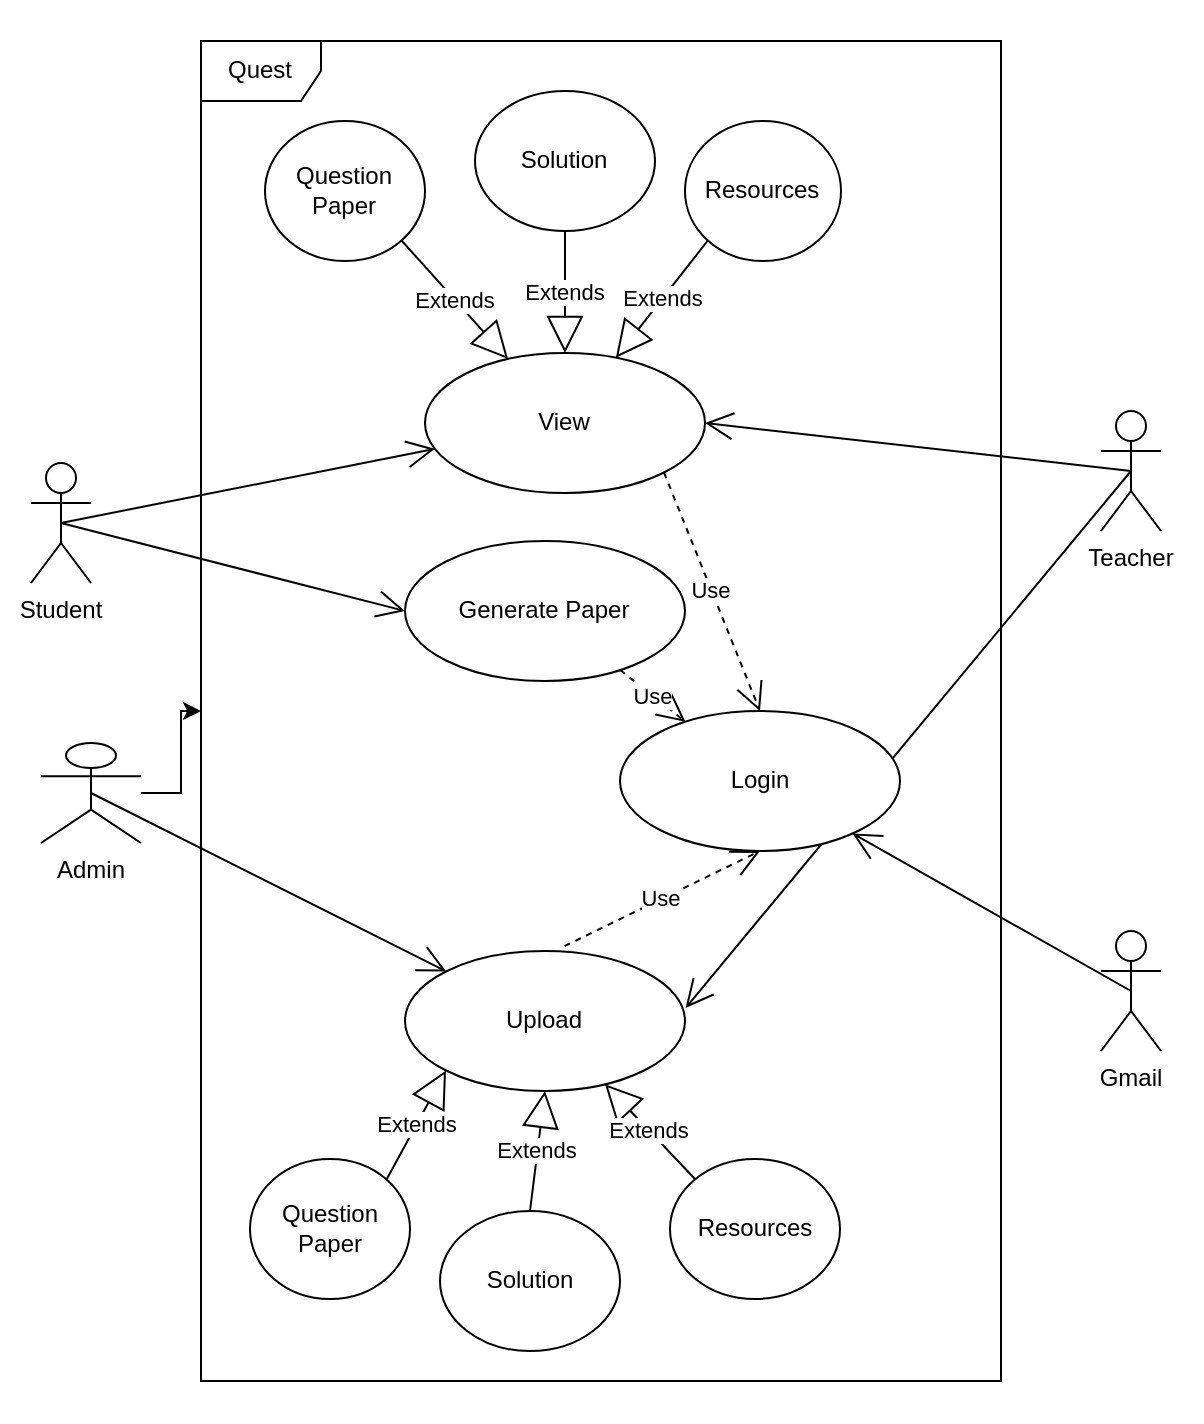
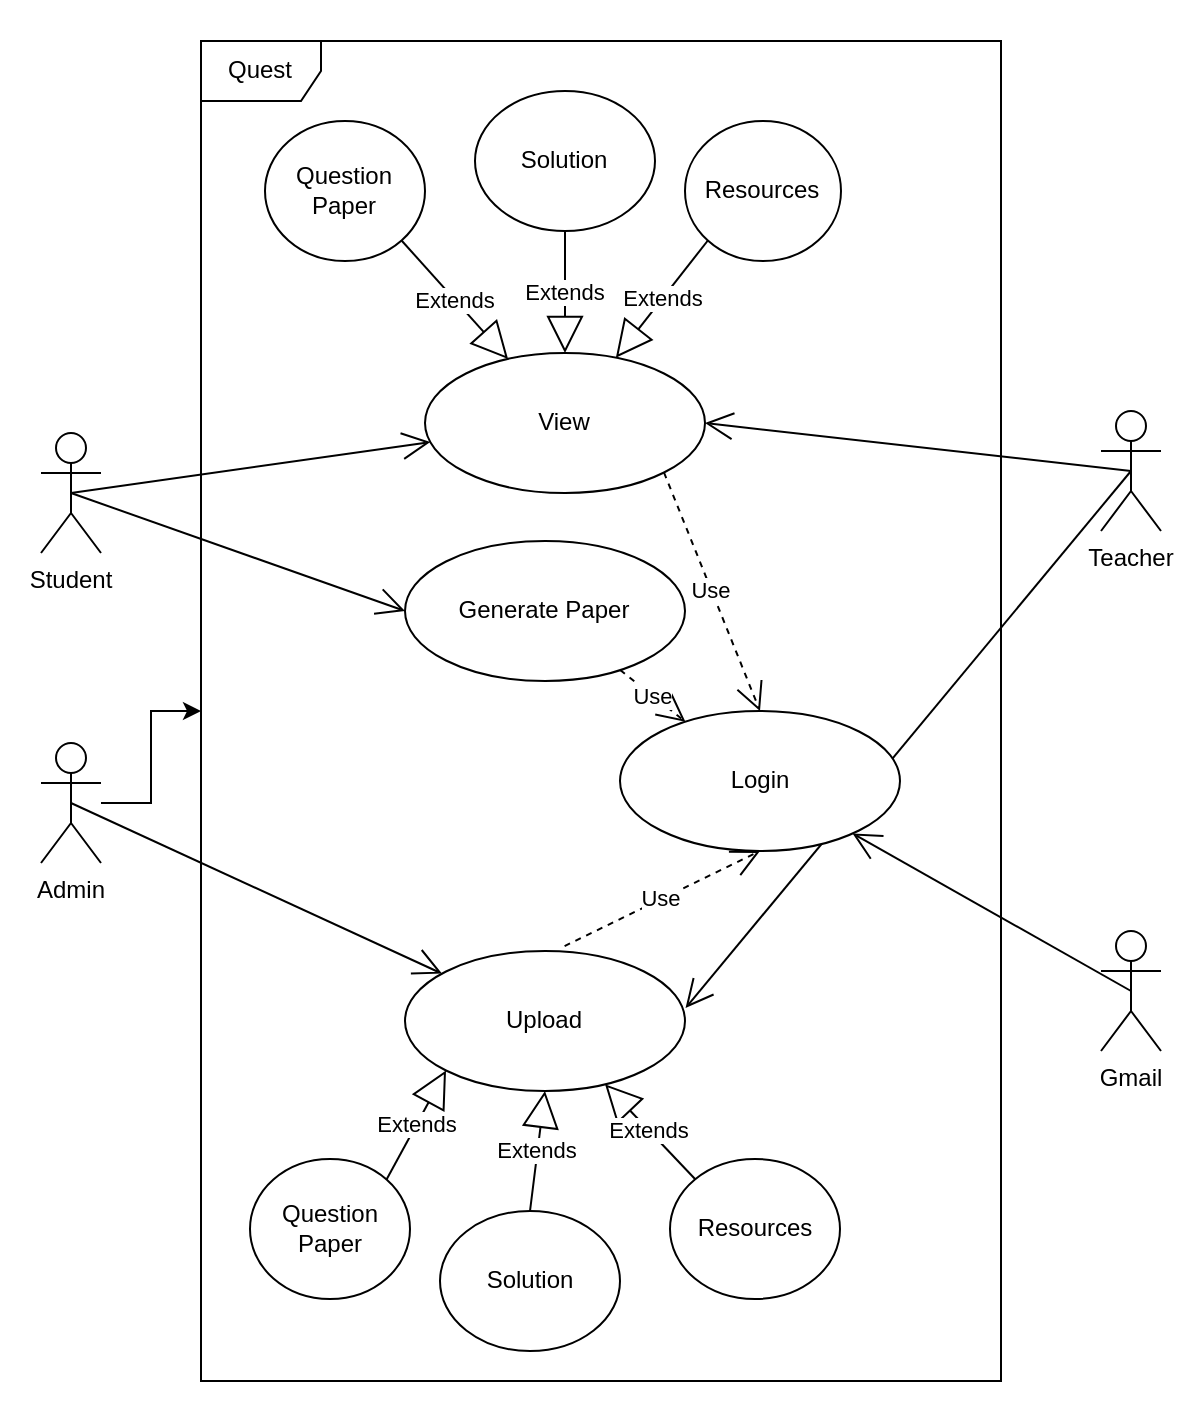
(61, 523) -> (71, 493)
(91, 793) -> (71, 803)
